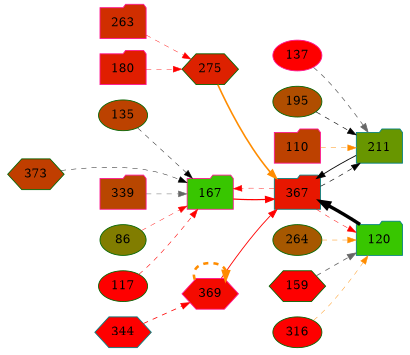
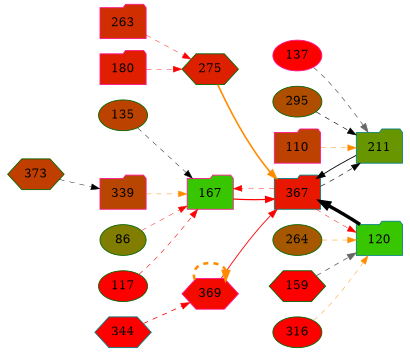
(297, 102) -> (297, 102)
(121, 168) -> (75, 183)
(162, 194) -> (162, 194)
